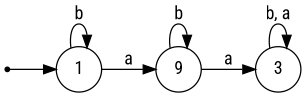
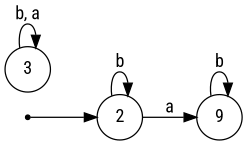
(79, 69) -> (120, 117)
(222, 69) -> none
